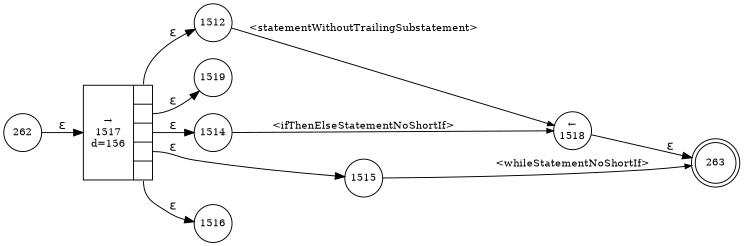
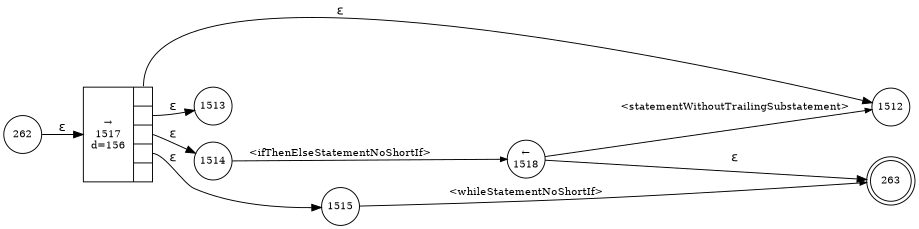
(390, 76) -> (705, 134)
(213, 78) -> (213, 106)
(213, 224) -> none
